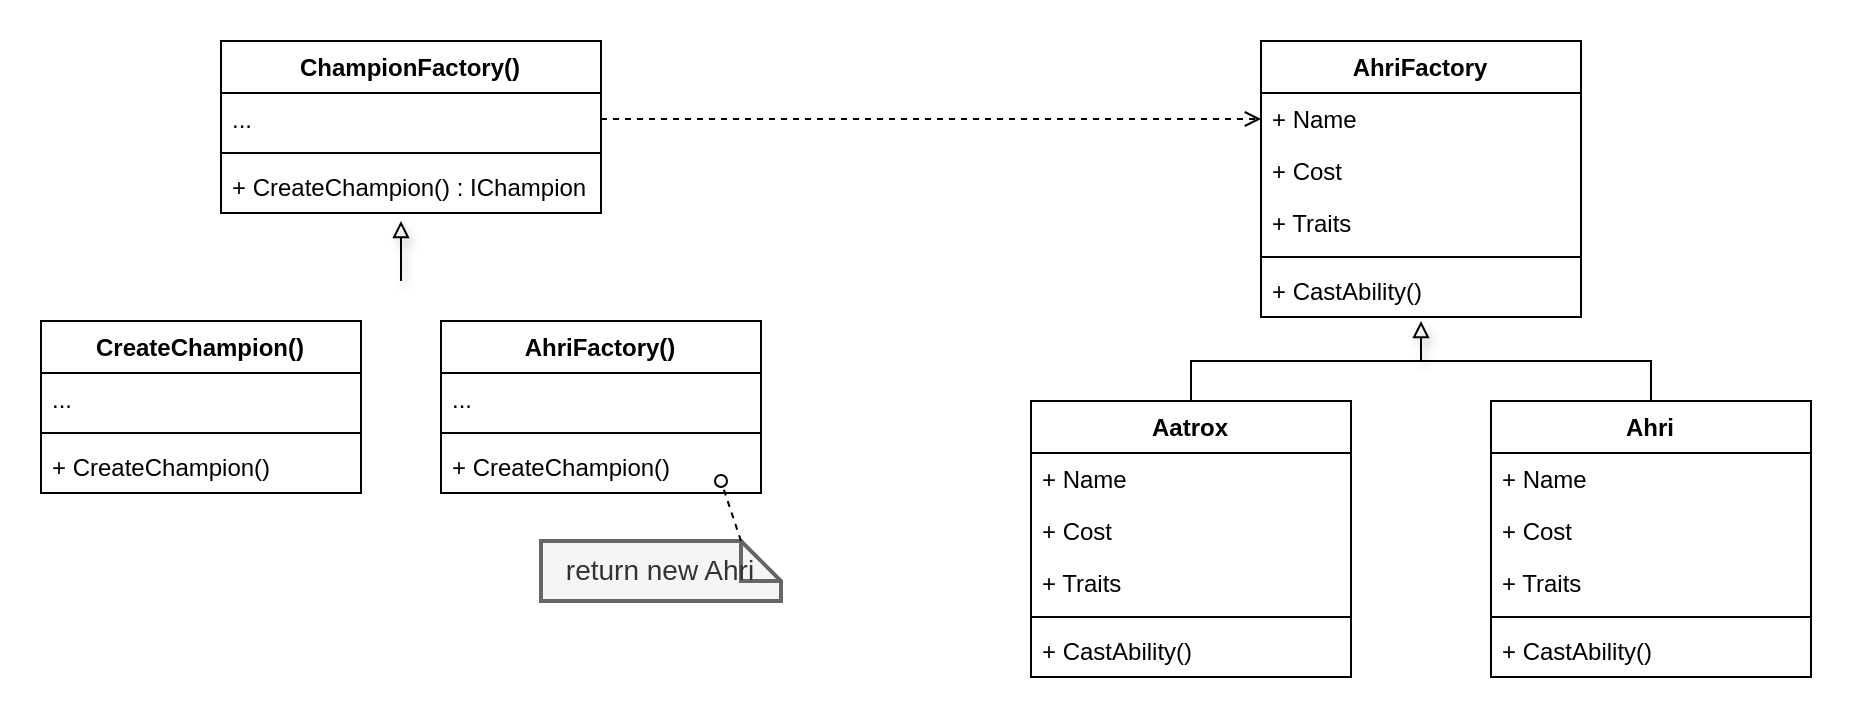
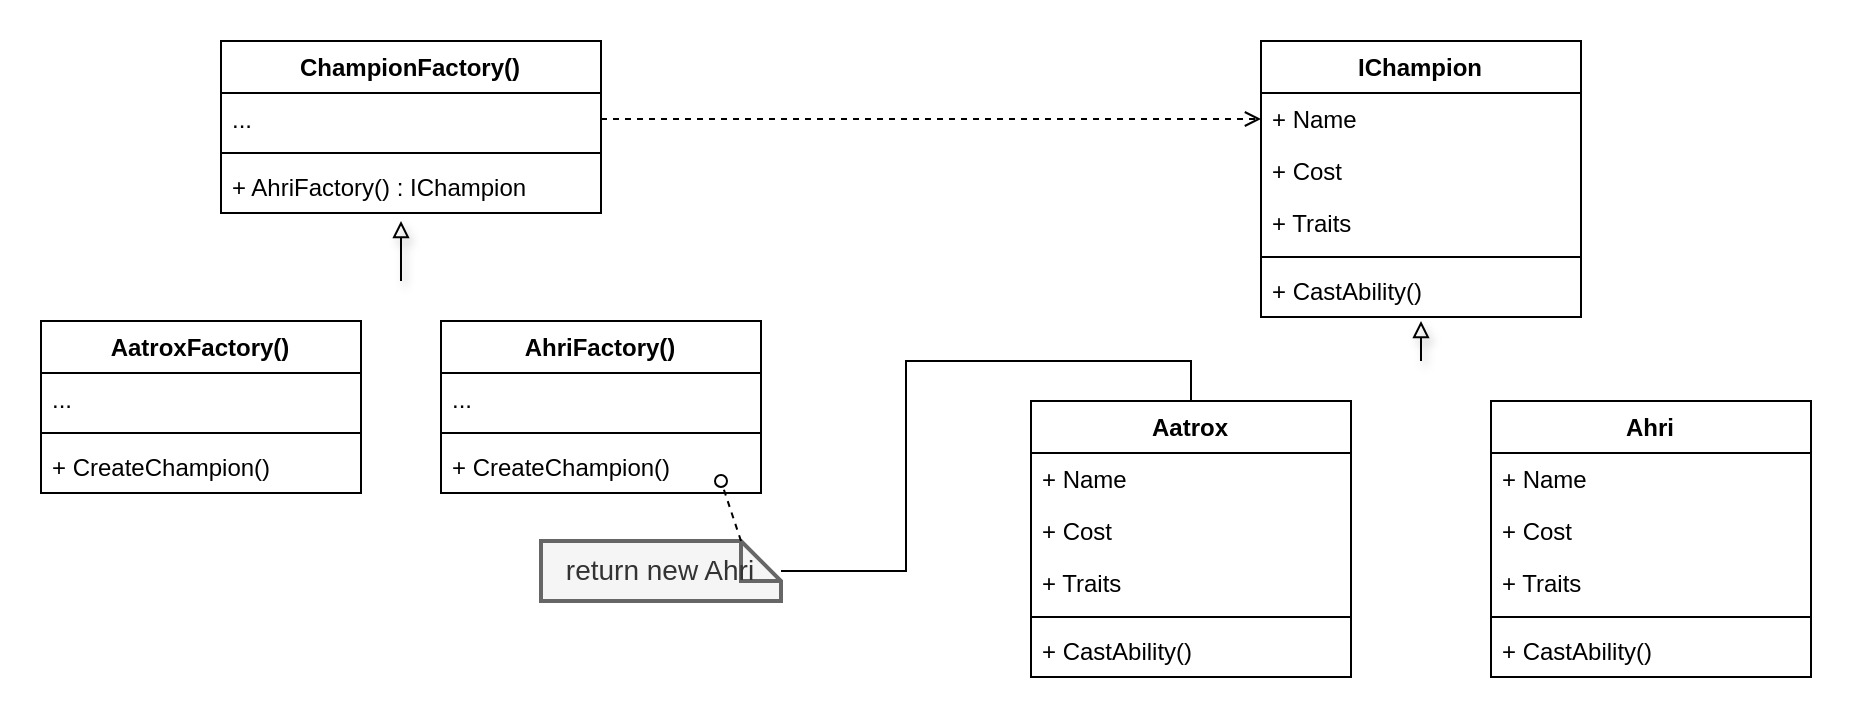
(1421, 69) -> (1421, 69)
(413, 204) -> (396, 189)
(201, 349) -> (201, 349)
(1440, 361) -> (906, 385)
